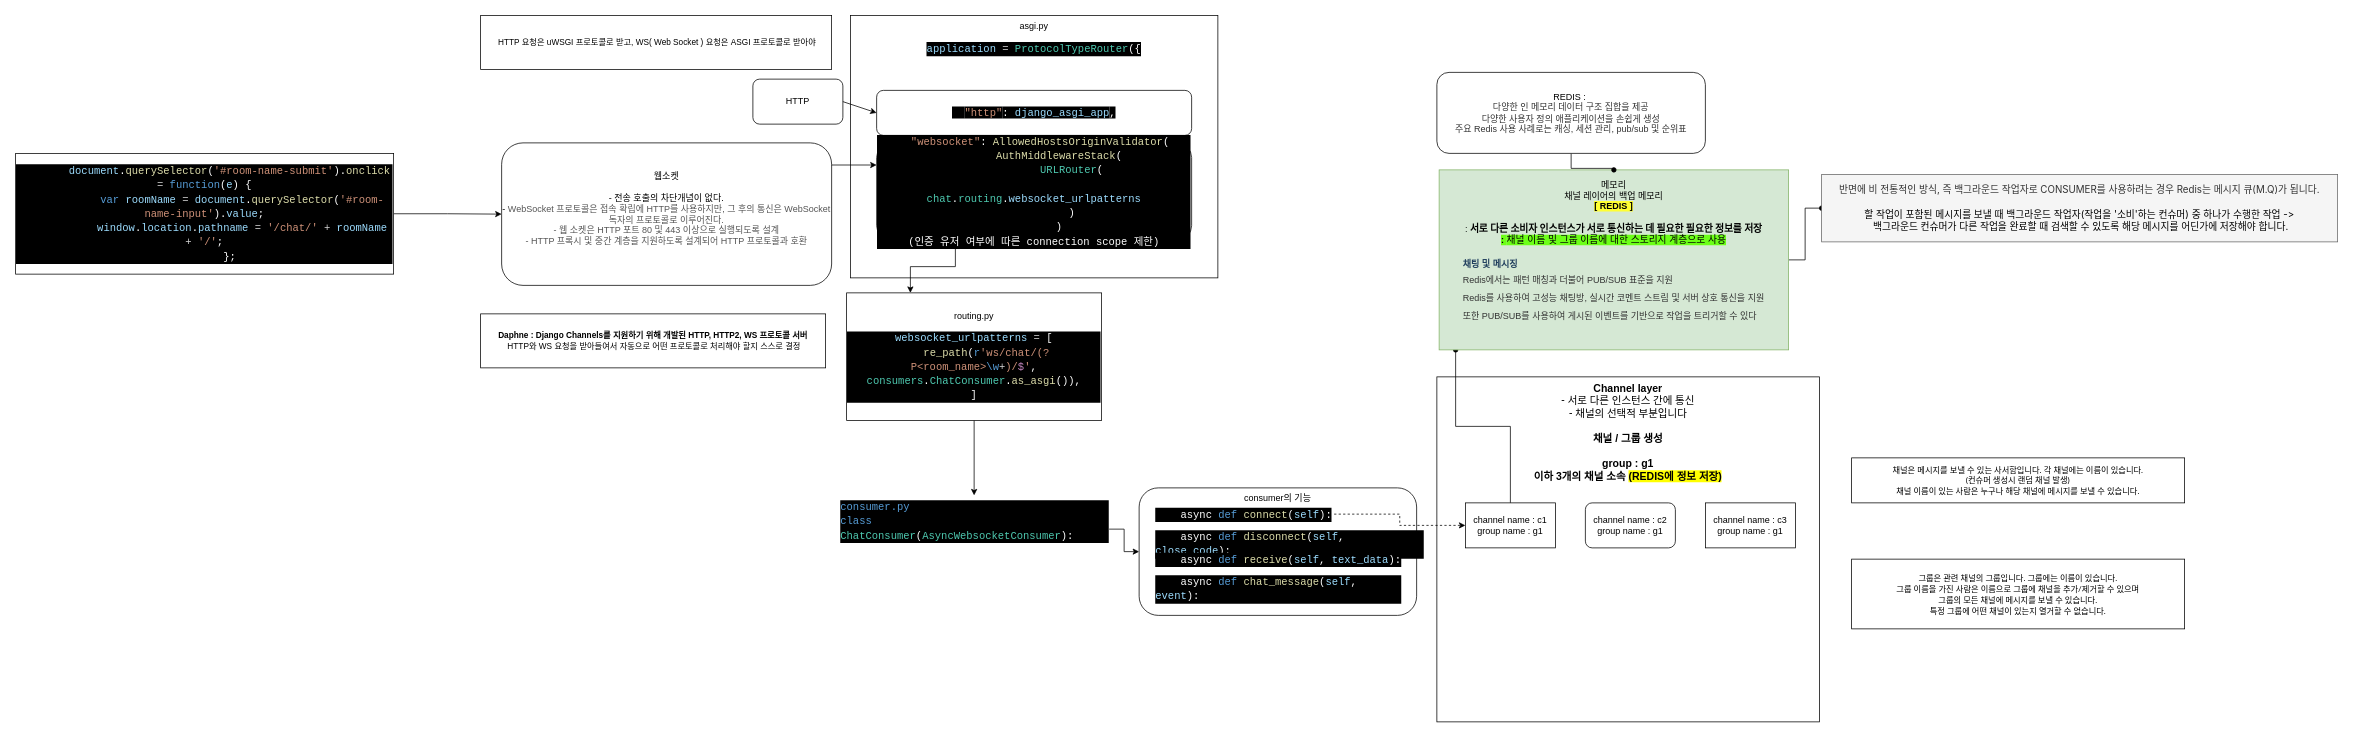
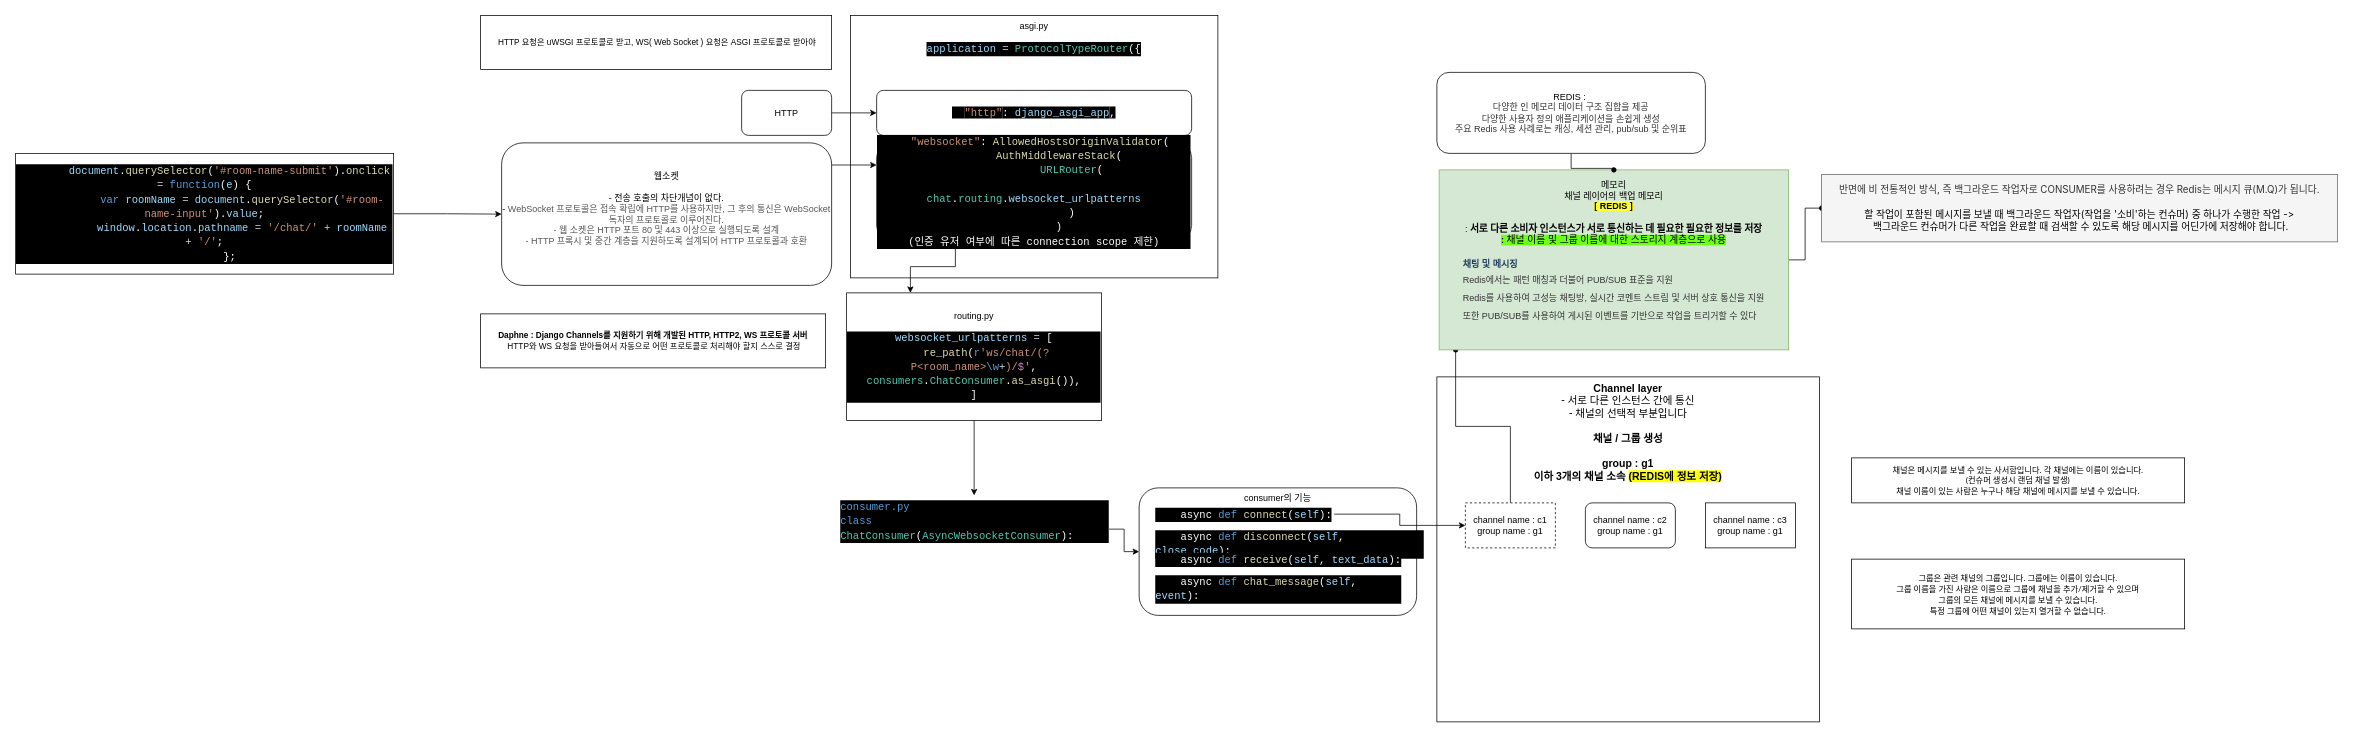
(798, 102) -> (786, 113)
(1400, 517) -> (1400, 517)
(1510, 525) -> (1510, 525)
